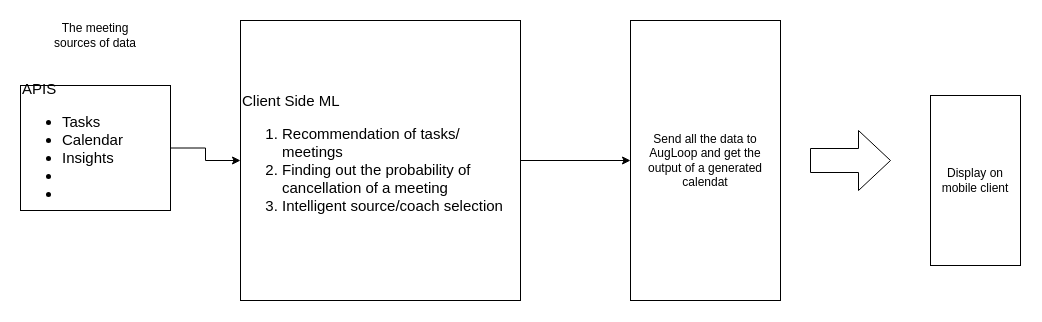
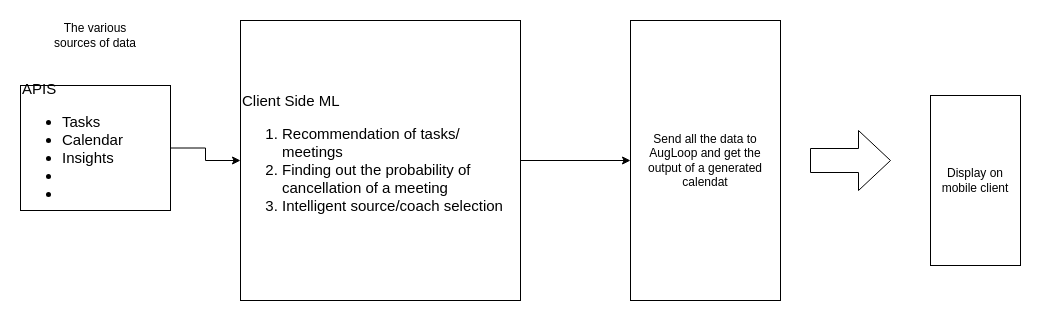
(96, 36) -> (96, 36)
